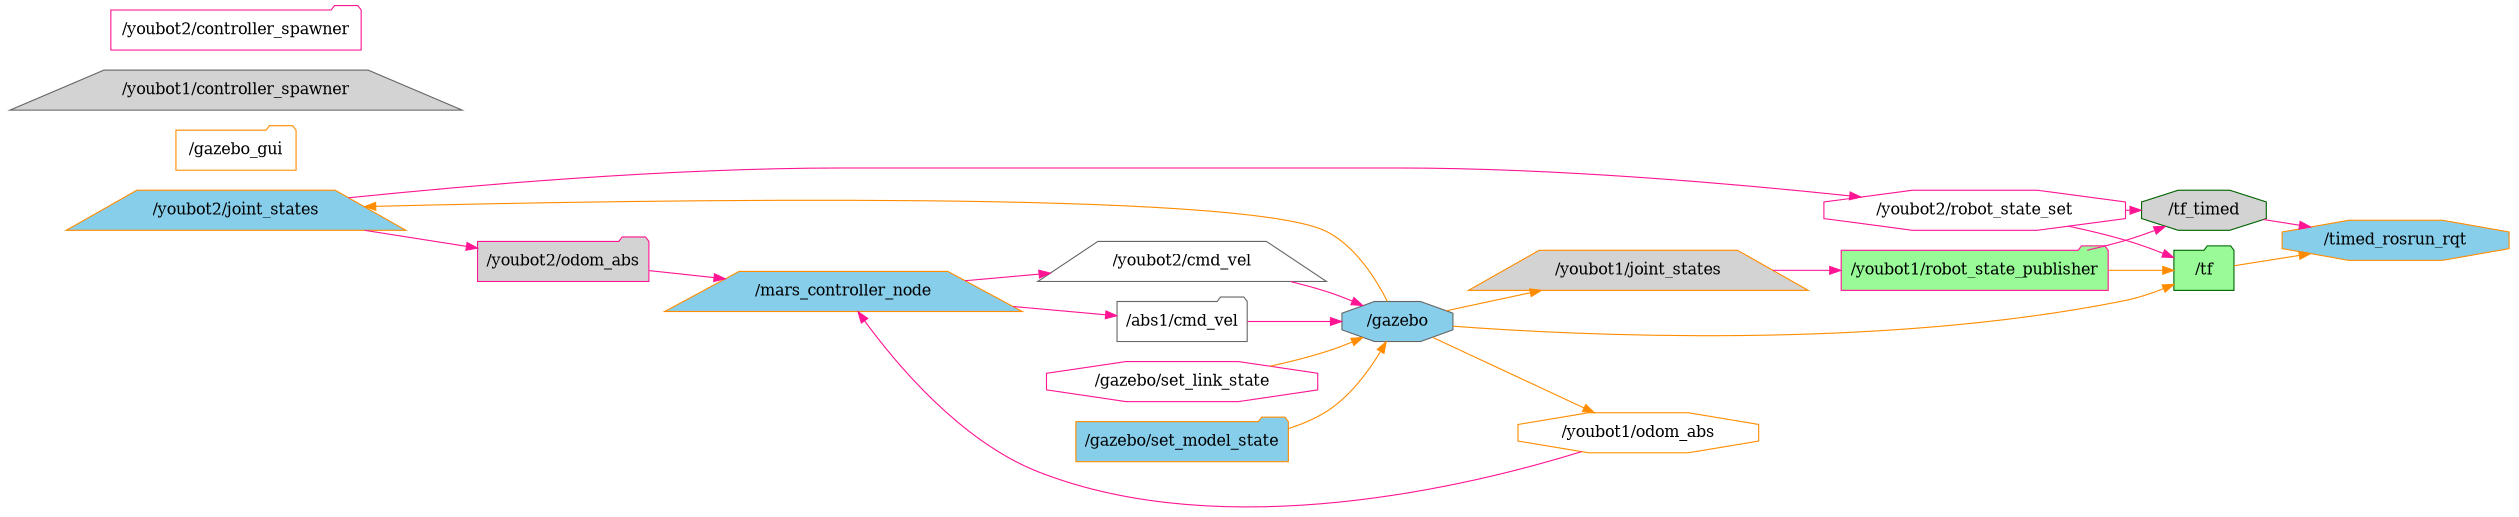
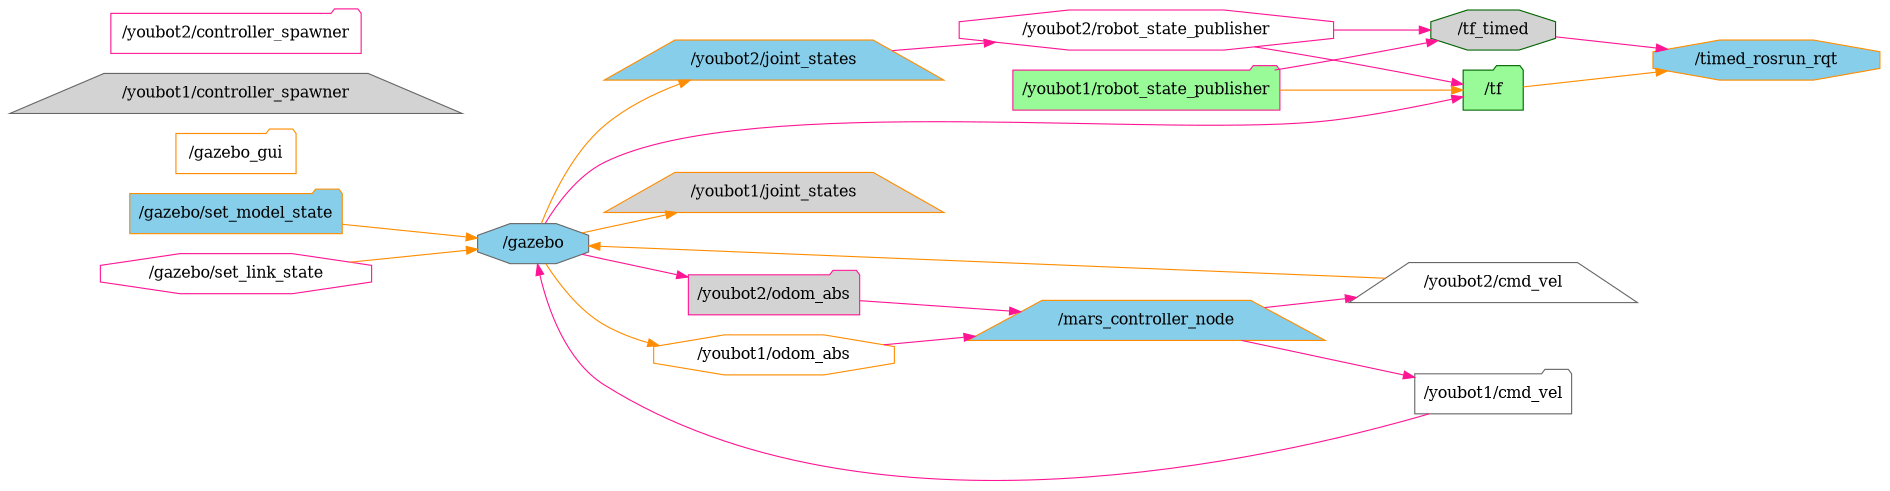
(1975, 210) -> (1146, 30)
(416, 238) -> (629, 265)
(1801, 270) -> none
(1322, 290) -> (993, 262)
(1182, 322) -> (1493, 394)
(1810, 334) -> (984, 122)
